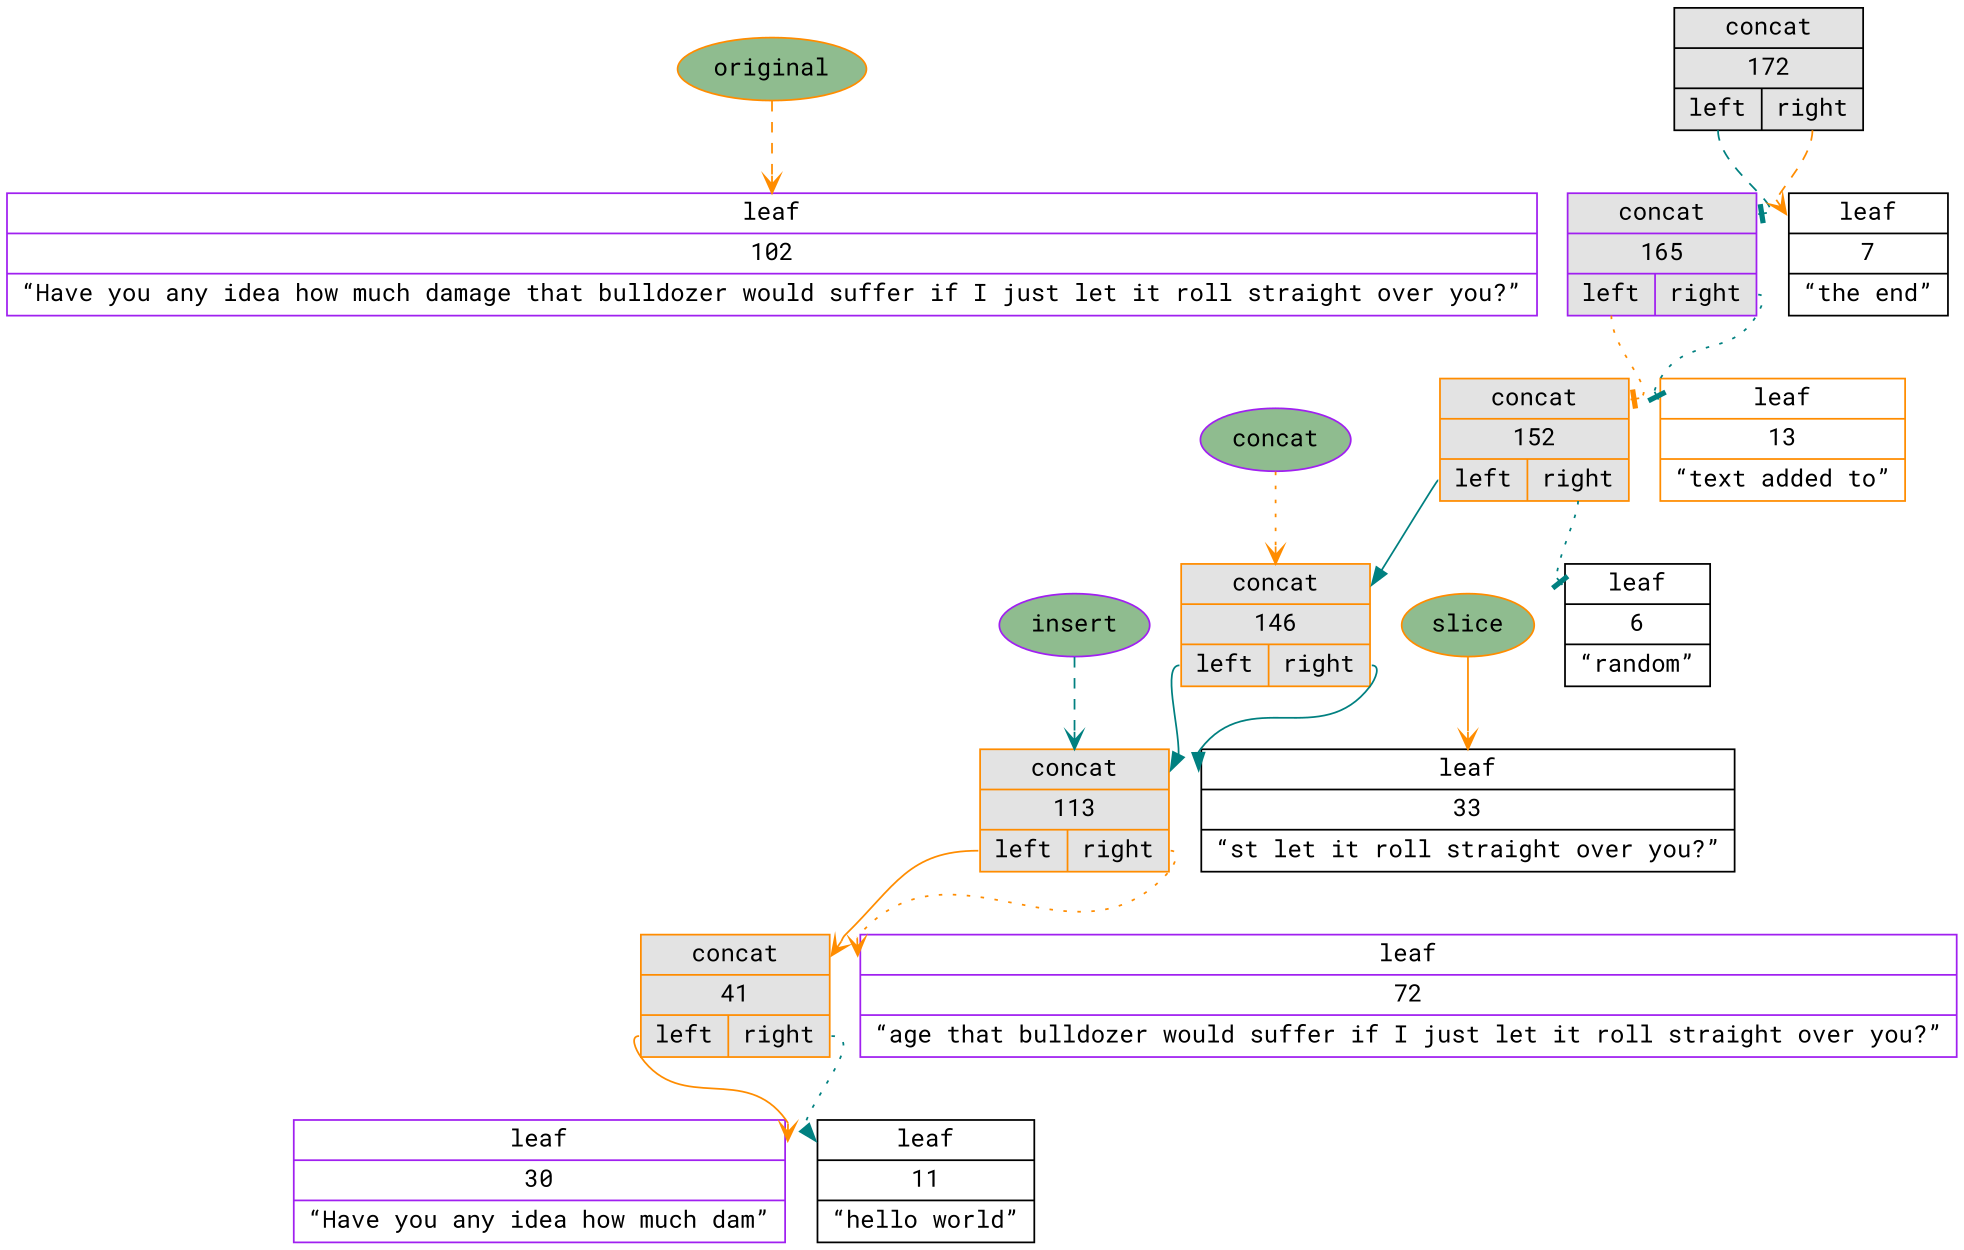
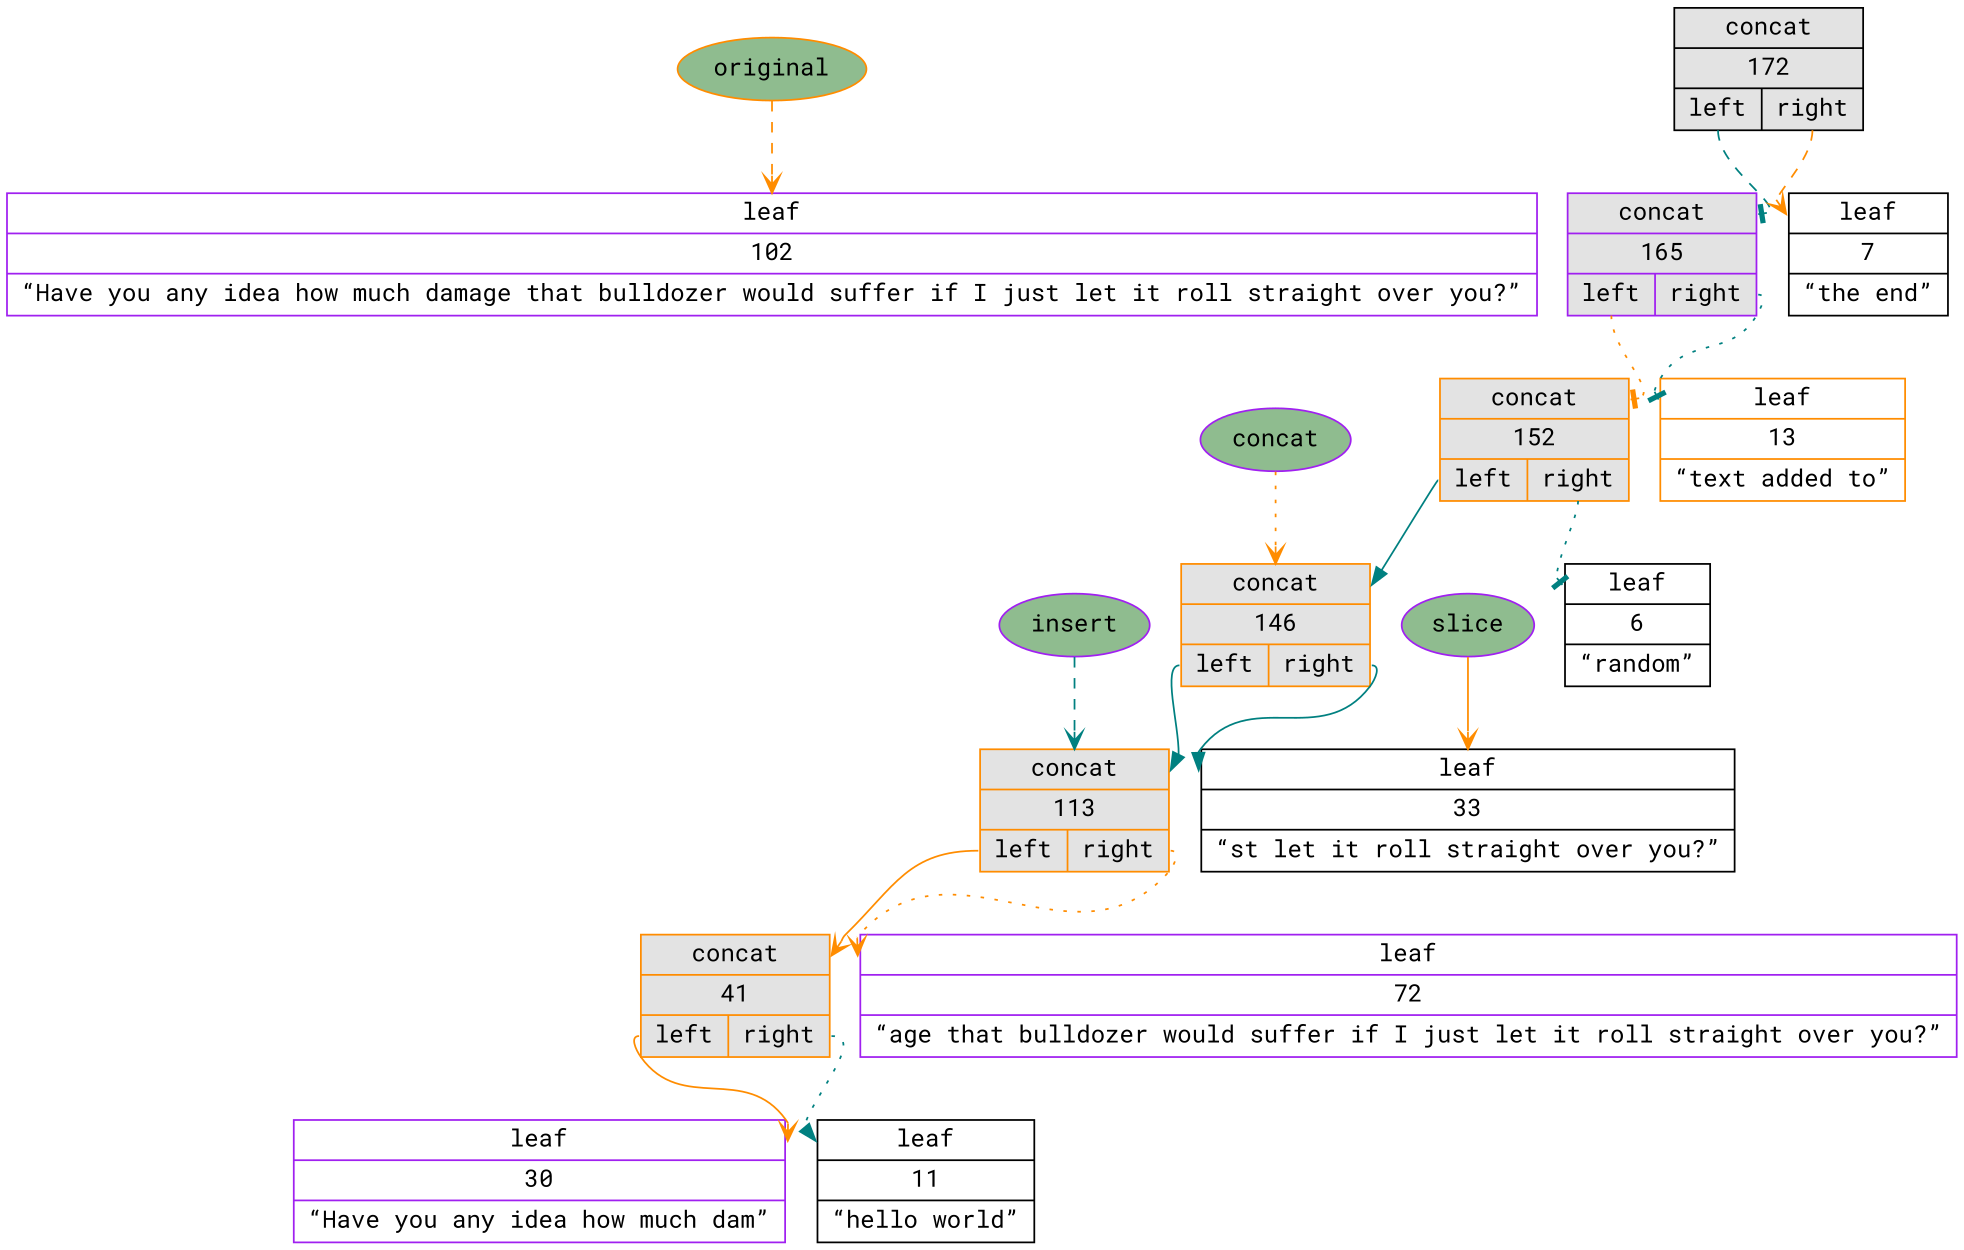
(1468, 625) -> (1468, 625)
